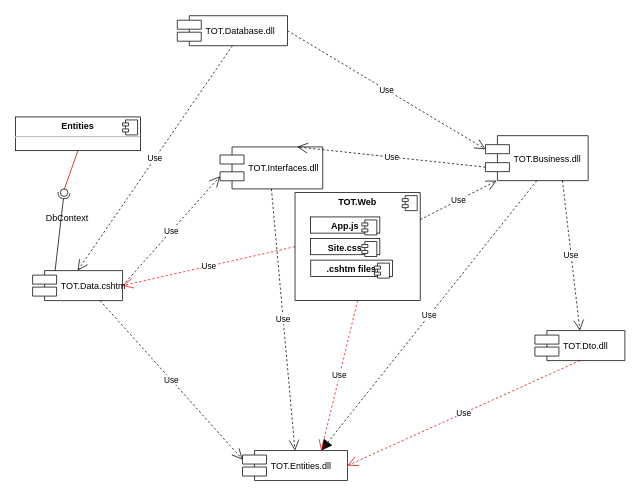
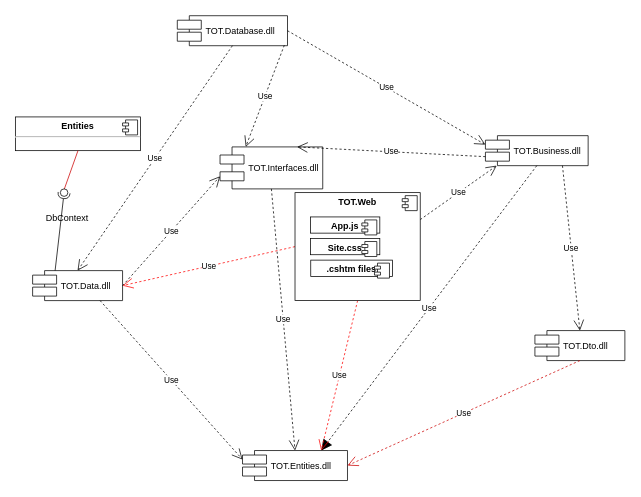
none -> (266, 94)
(537, 158) -> (537, 150)
(94, 286) -> (86, 286)
